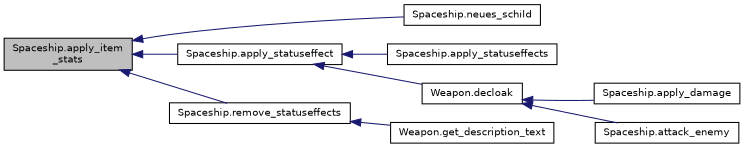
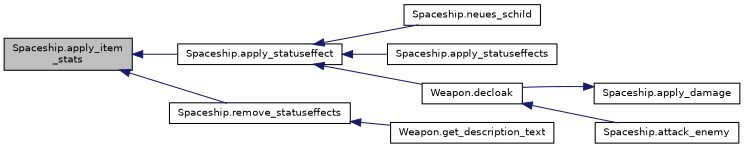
(273, 24) -> (371, 34)
(563, 100) -> (553, 87)
